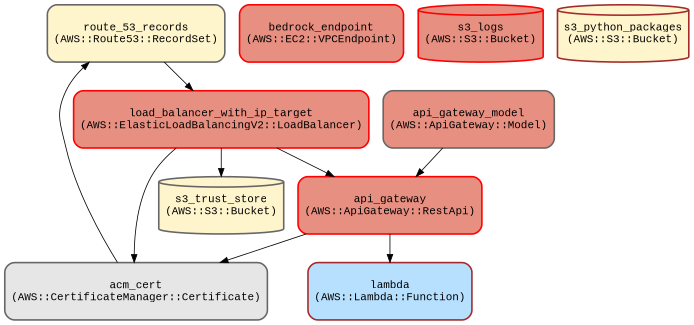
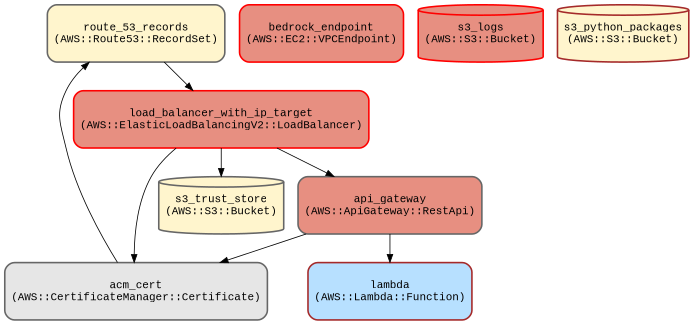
(469, 119) -> none
(390, 205) -> (390, 205)
